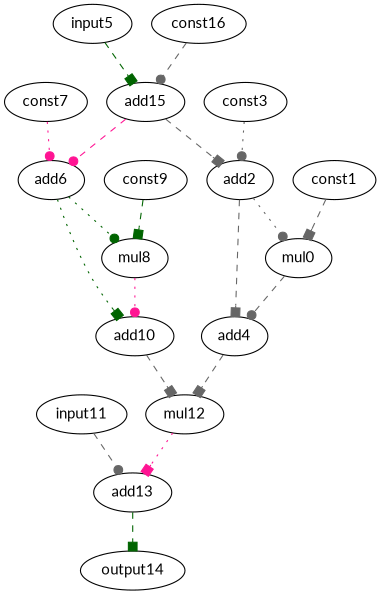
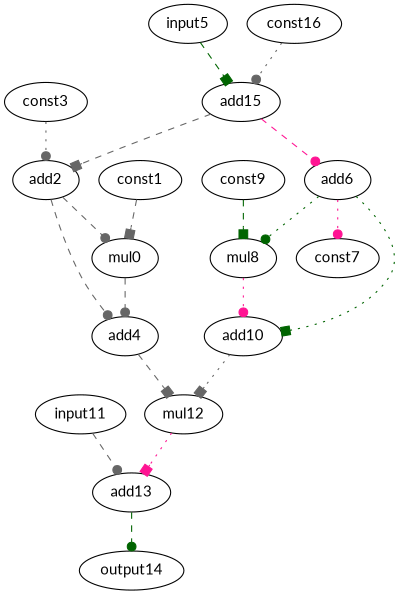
(175, 59) -> (270, 59)
(48, 137) -> (338, 215)
(267, 216) -> (82, 216)
(238, 253) -> (72, 258)
(157, 371) -> (217, 371)
(133, 526) -> (132, 527)
